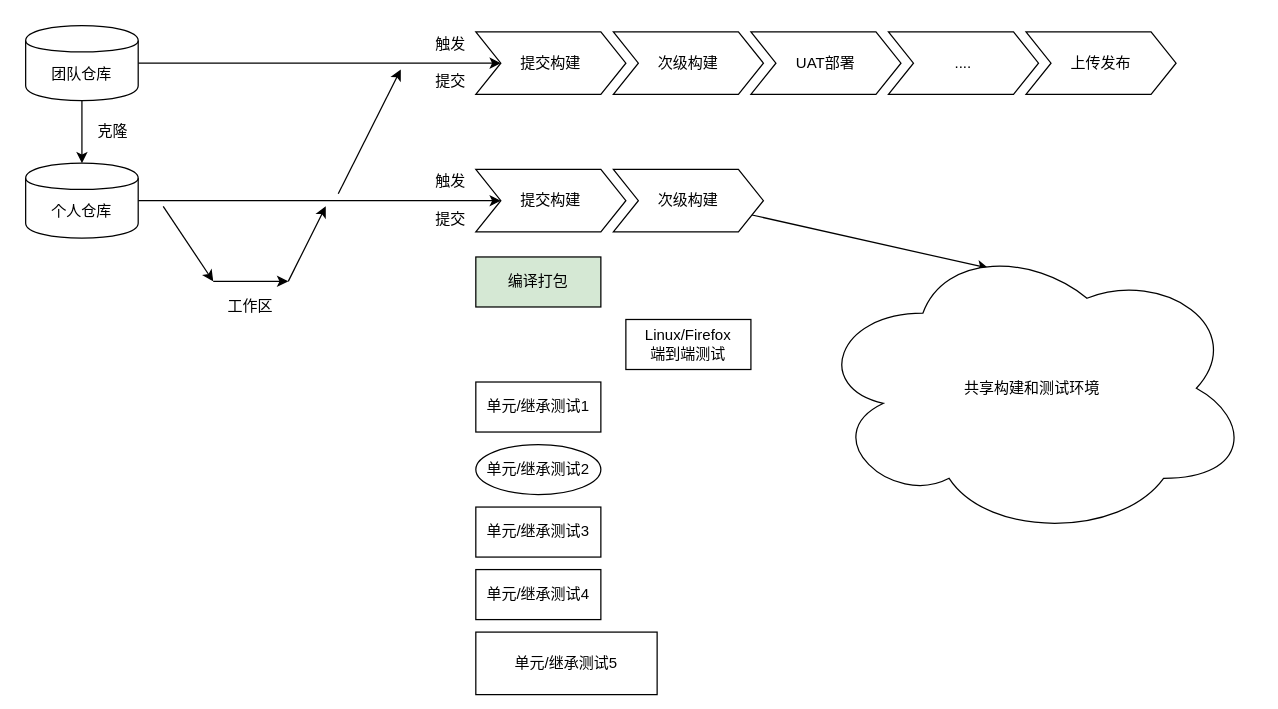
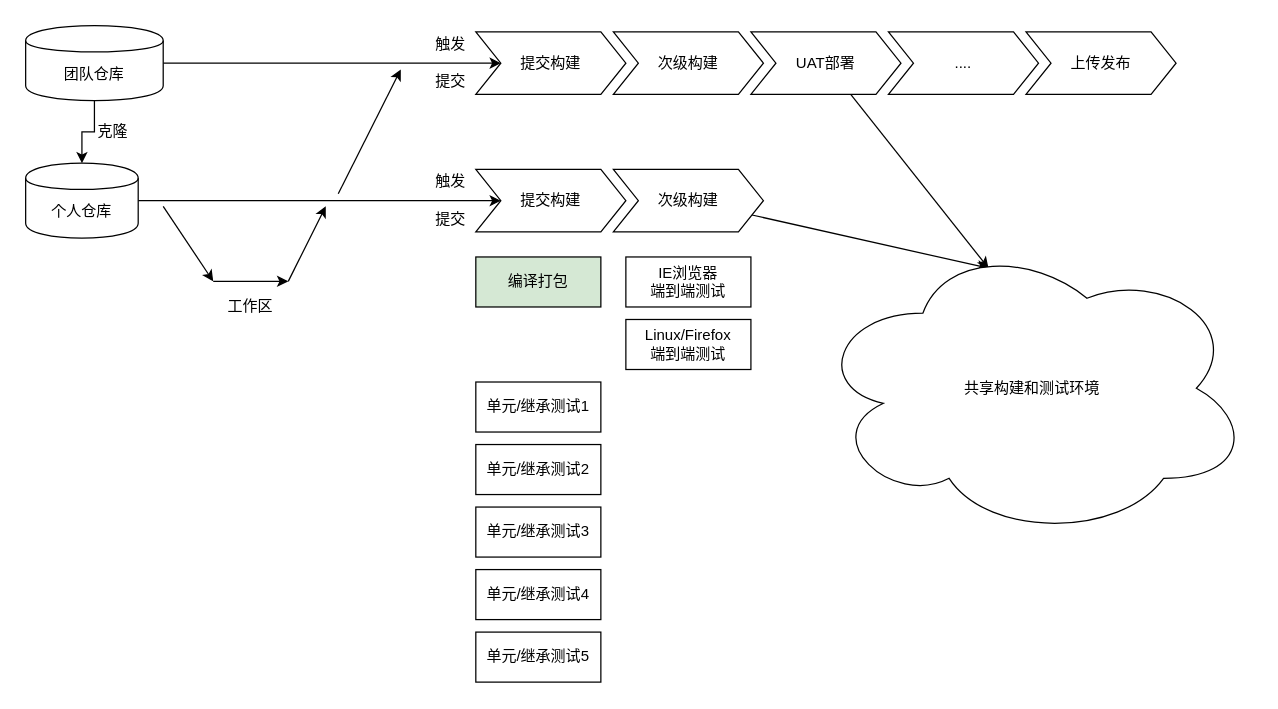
(82, 63) -> (94, 63)
none -> (916, 178)
none -> (688, 282)
(538, 469) -> (538, 469)
(566, 663) -> (538, 657)
